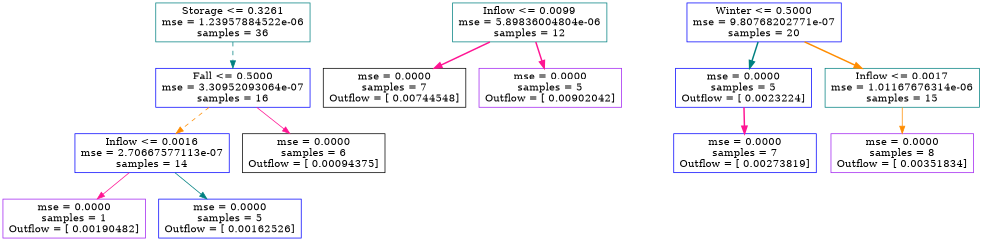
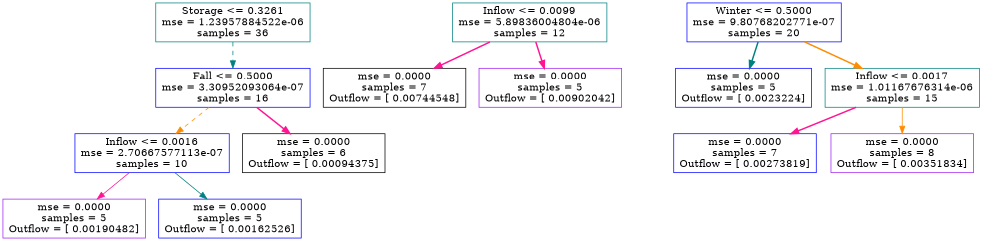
(744, 117) -> (827, 119)
(270, 118) -> (270, 118)
(152, 153) -> (152, 153)
(74, 219) -> (74, 219)
